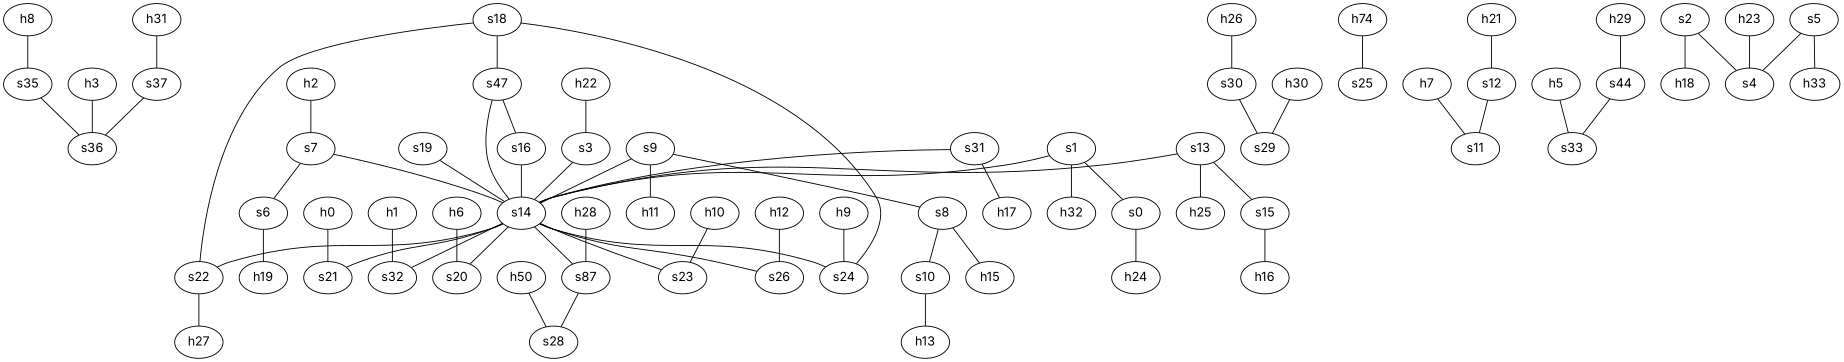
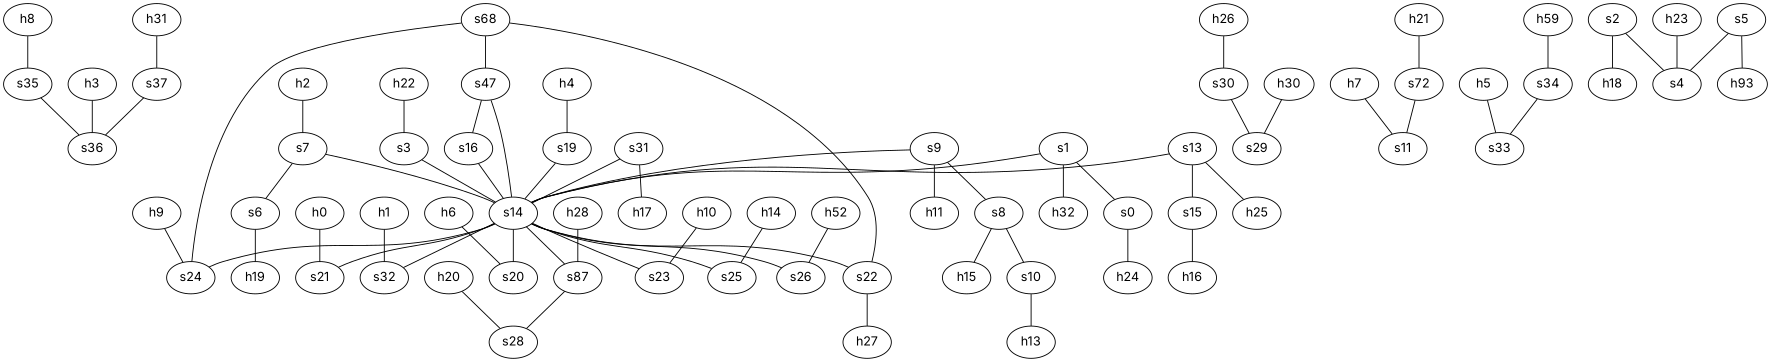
(497, 20) -> (486, 20)
(1363, 20) -> (771, 213)
(1621, 20) -> (1548, 20)
none -> (567, 84)
(1492, 84) -> (1419, 84)
(1621, 84) -> (1548, 84)
(1815, 84) -> (1742, 84)
(779, 213) -> (836, 213)
none -> (654, 252)
(521, 278) -> (449, 278)
